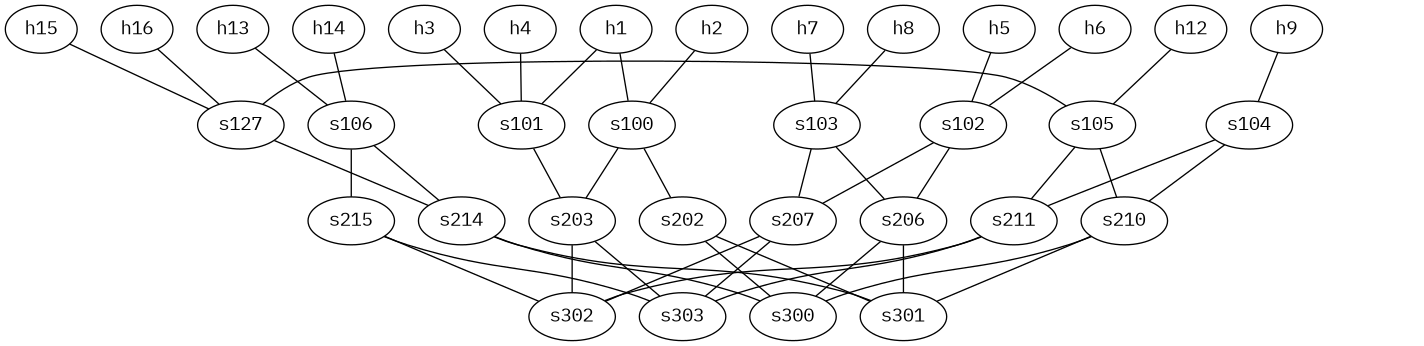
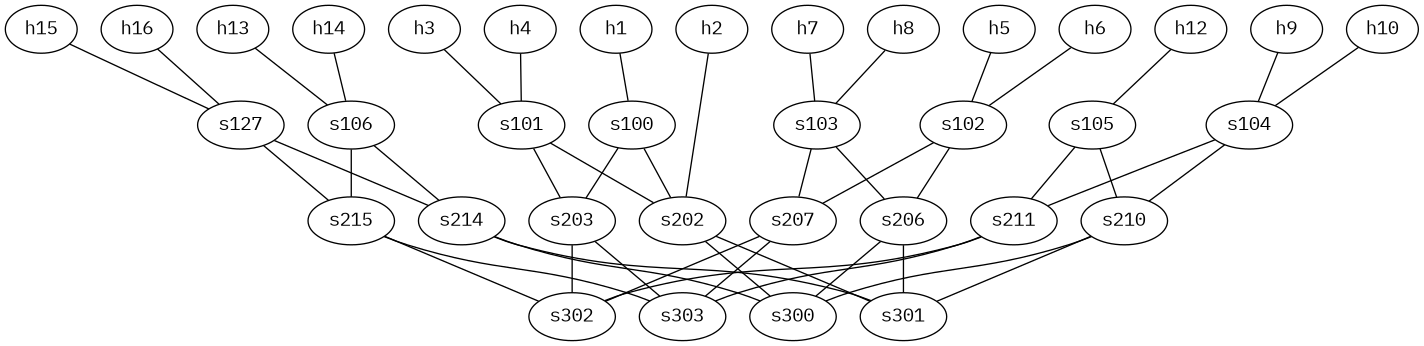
none -> (1382, 29)
(664, 61) -> (296, 173)
(569, 77) -> (610, 177)
(672, 77) -> (697, 125)
